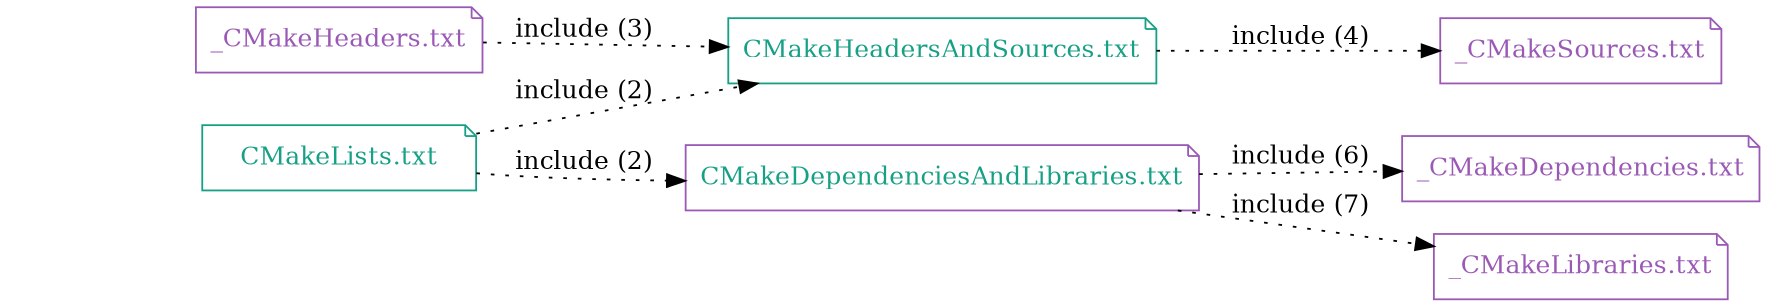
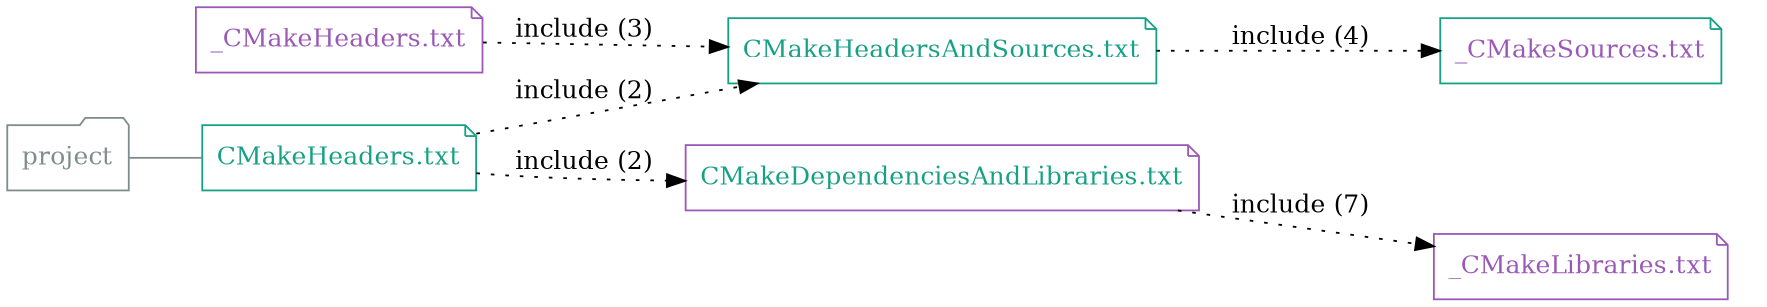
(1581, 51) -> (1581, 51)
none -> (68, 158)
(339, 158) -> (339, 158)
(1581, 169) -> none
